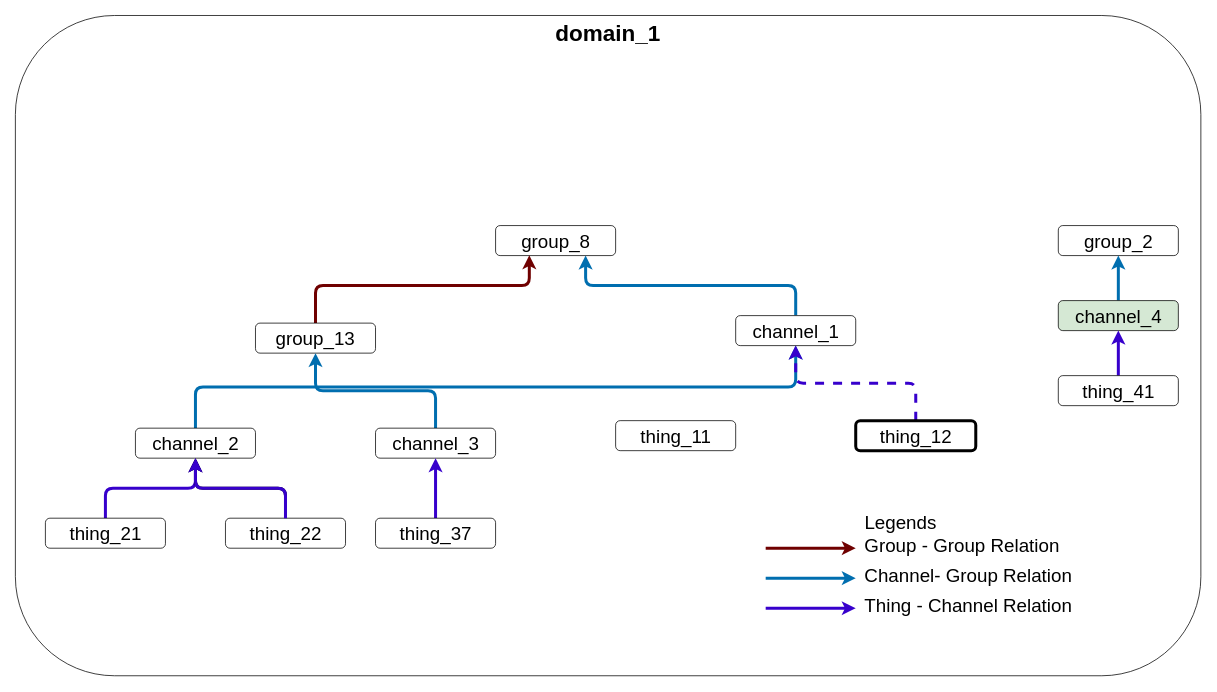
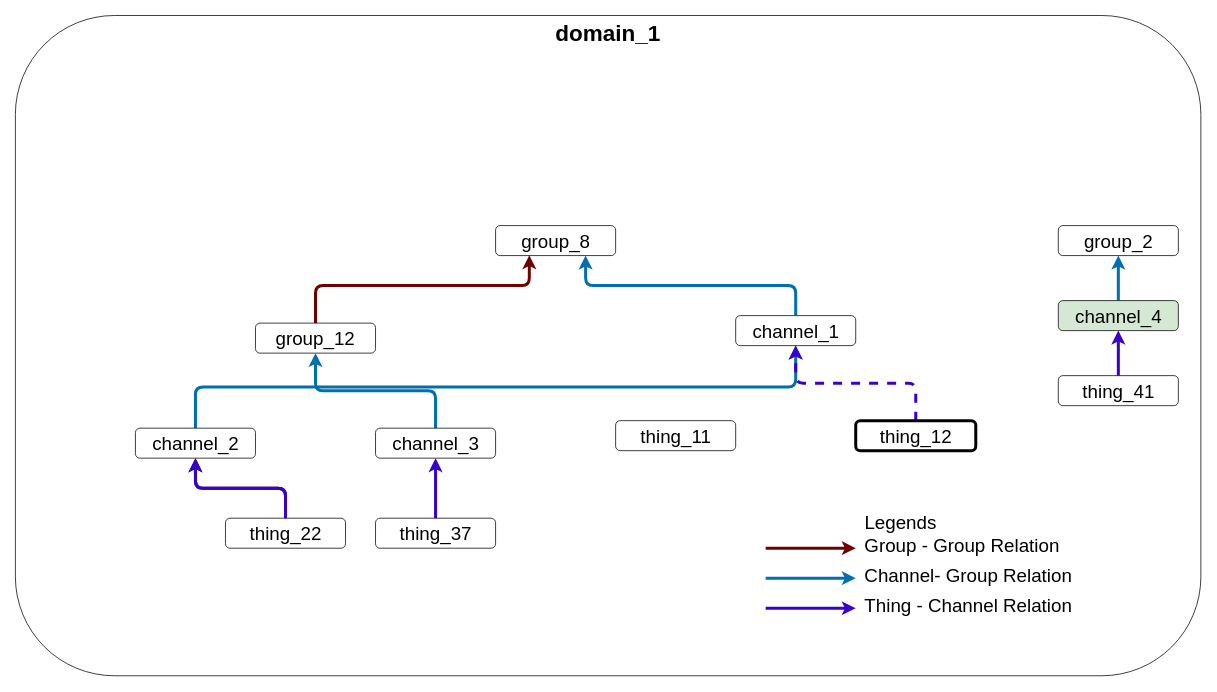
(315, 338) -> (315, 338)
(137, 488) -> none
(105, 533) -> none
